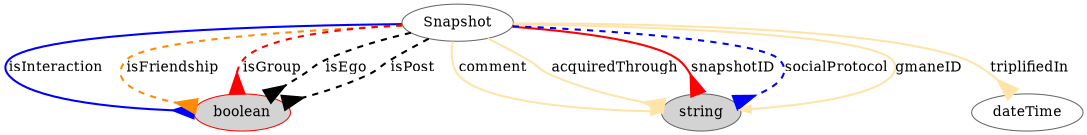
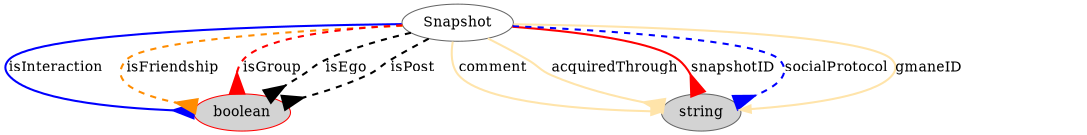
(1027, 112) -> none
